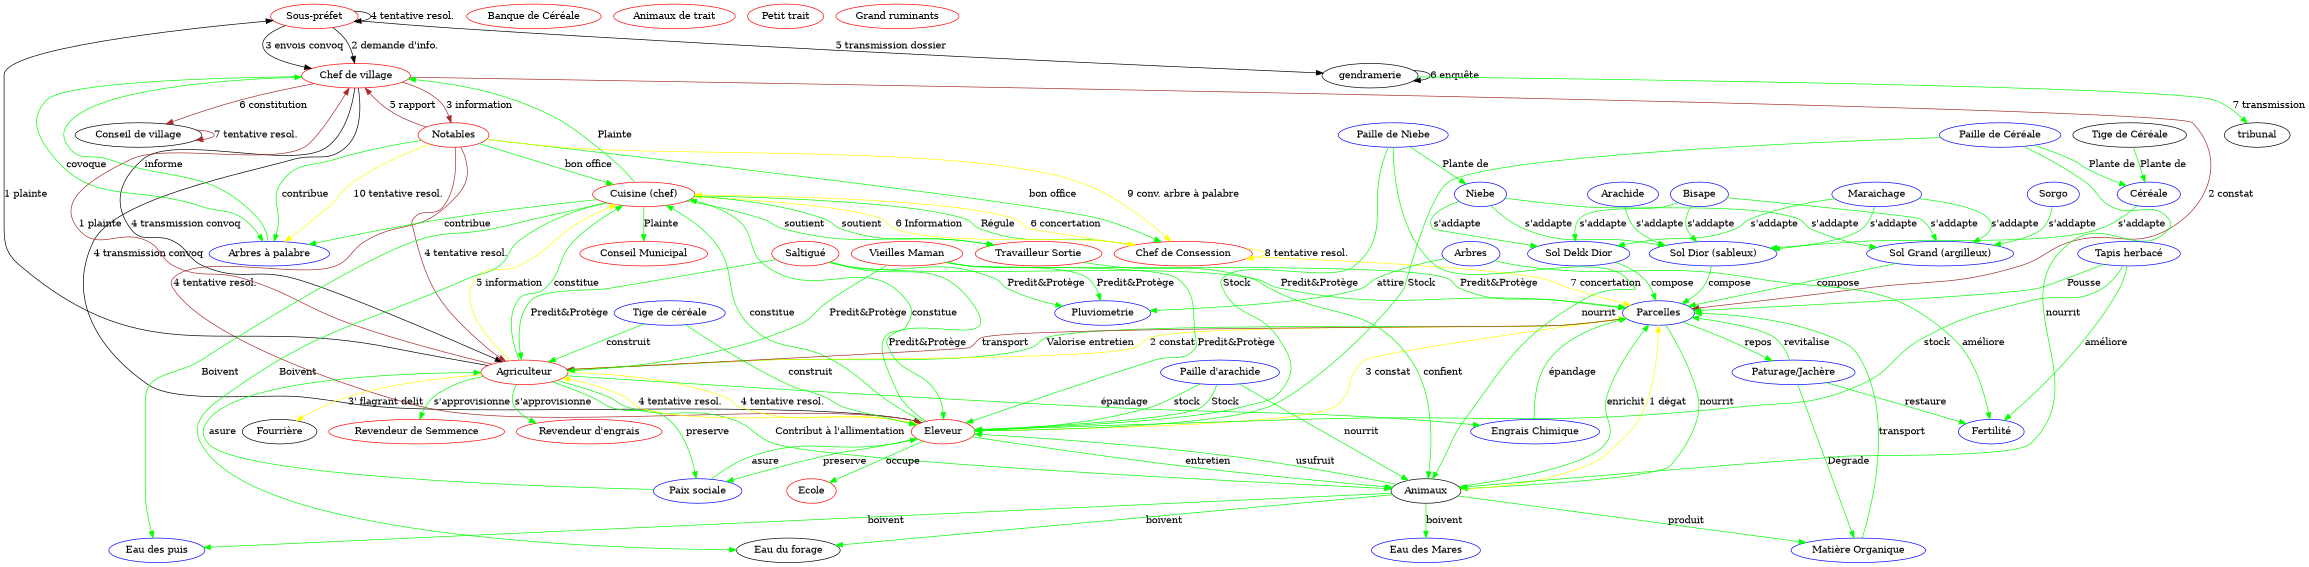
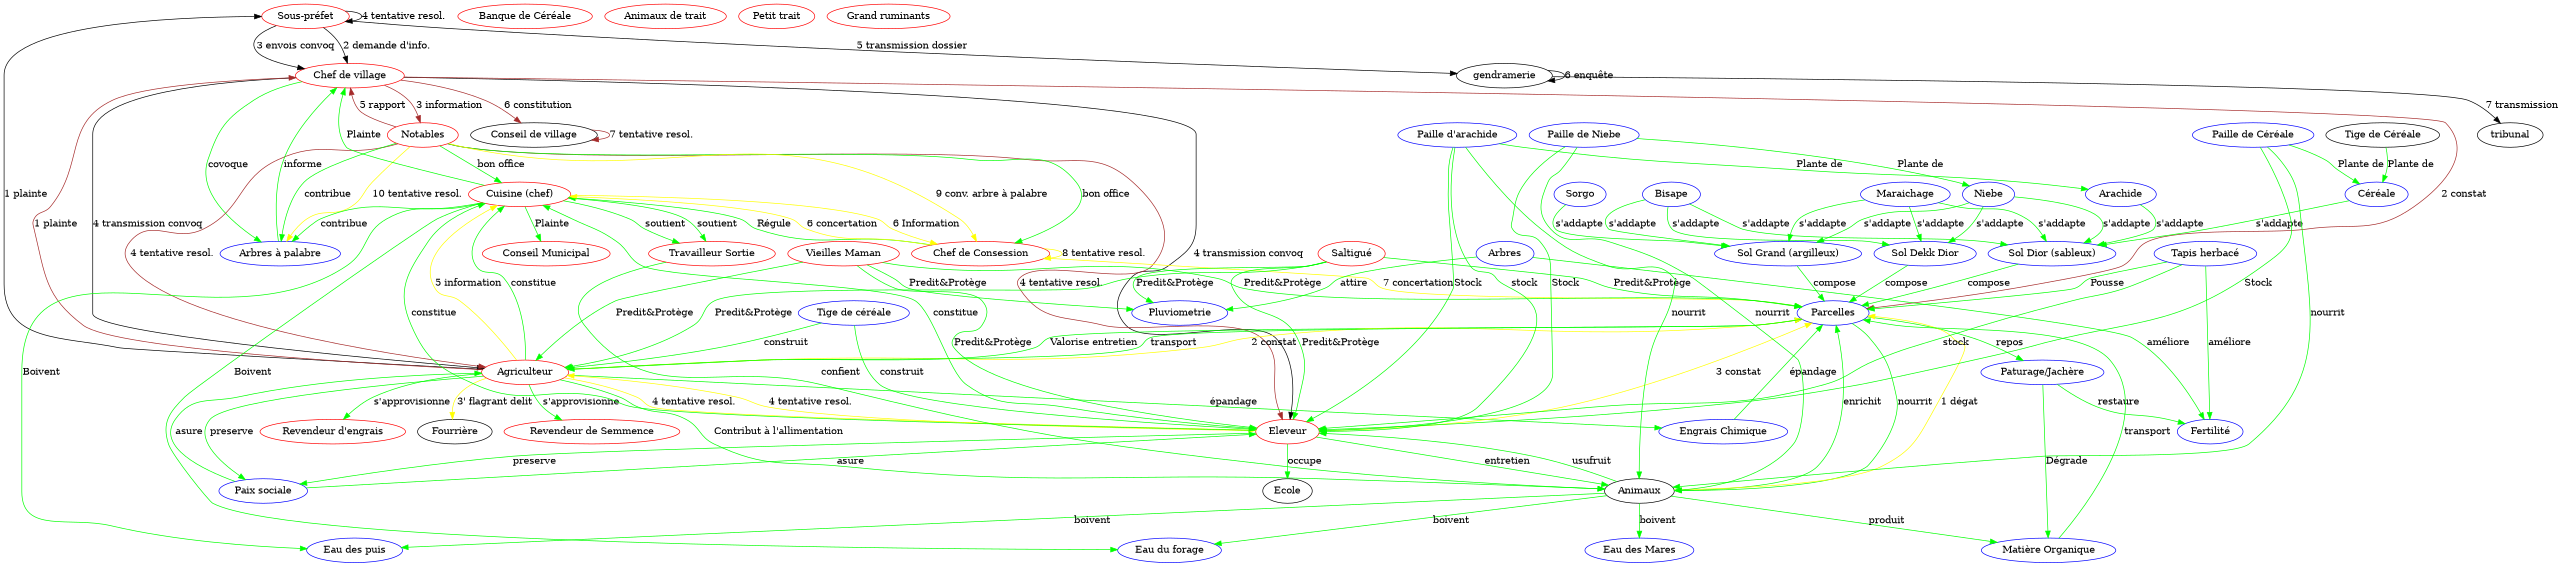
(1833, 83) -> (2027, 82)
none -> (1790, 169)
(1751, 328) -> none
(1045, 333) -> (1128, 349)
(812, 491) -> (1288, 491)
(788, 550) -> (1170, 550)
